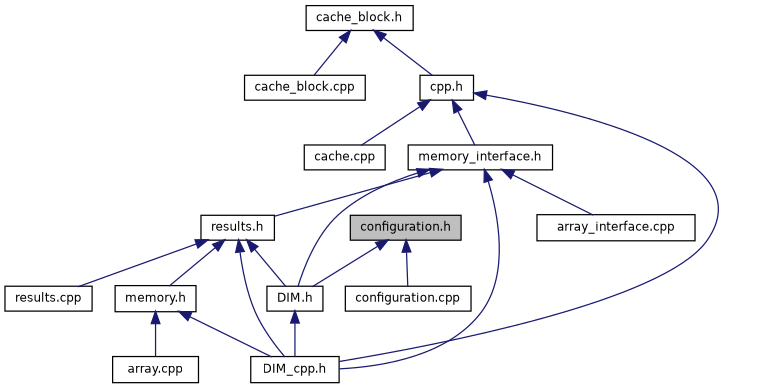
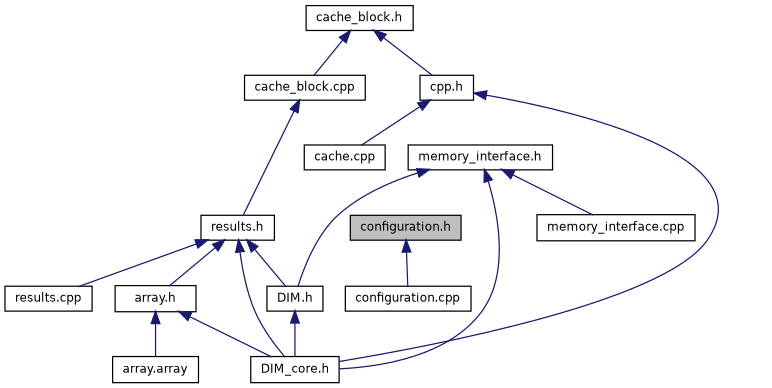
(466, 128) -> none
(352, 194) -> (269, 163)
(616, 228) -> (616, 228)
(345, 267) -> none
(156, 299) -> (156, 299)
(156, 370) -> (156, 370)
(295, 370) -> (295, 370)
